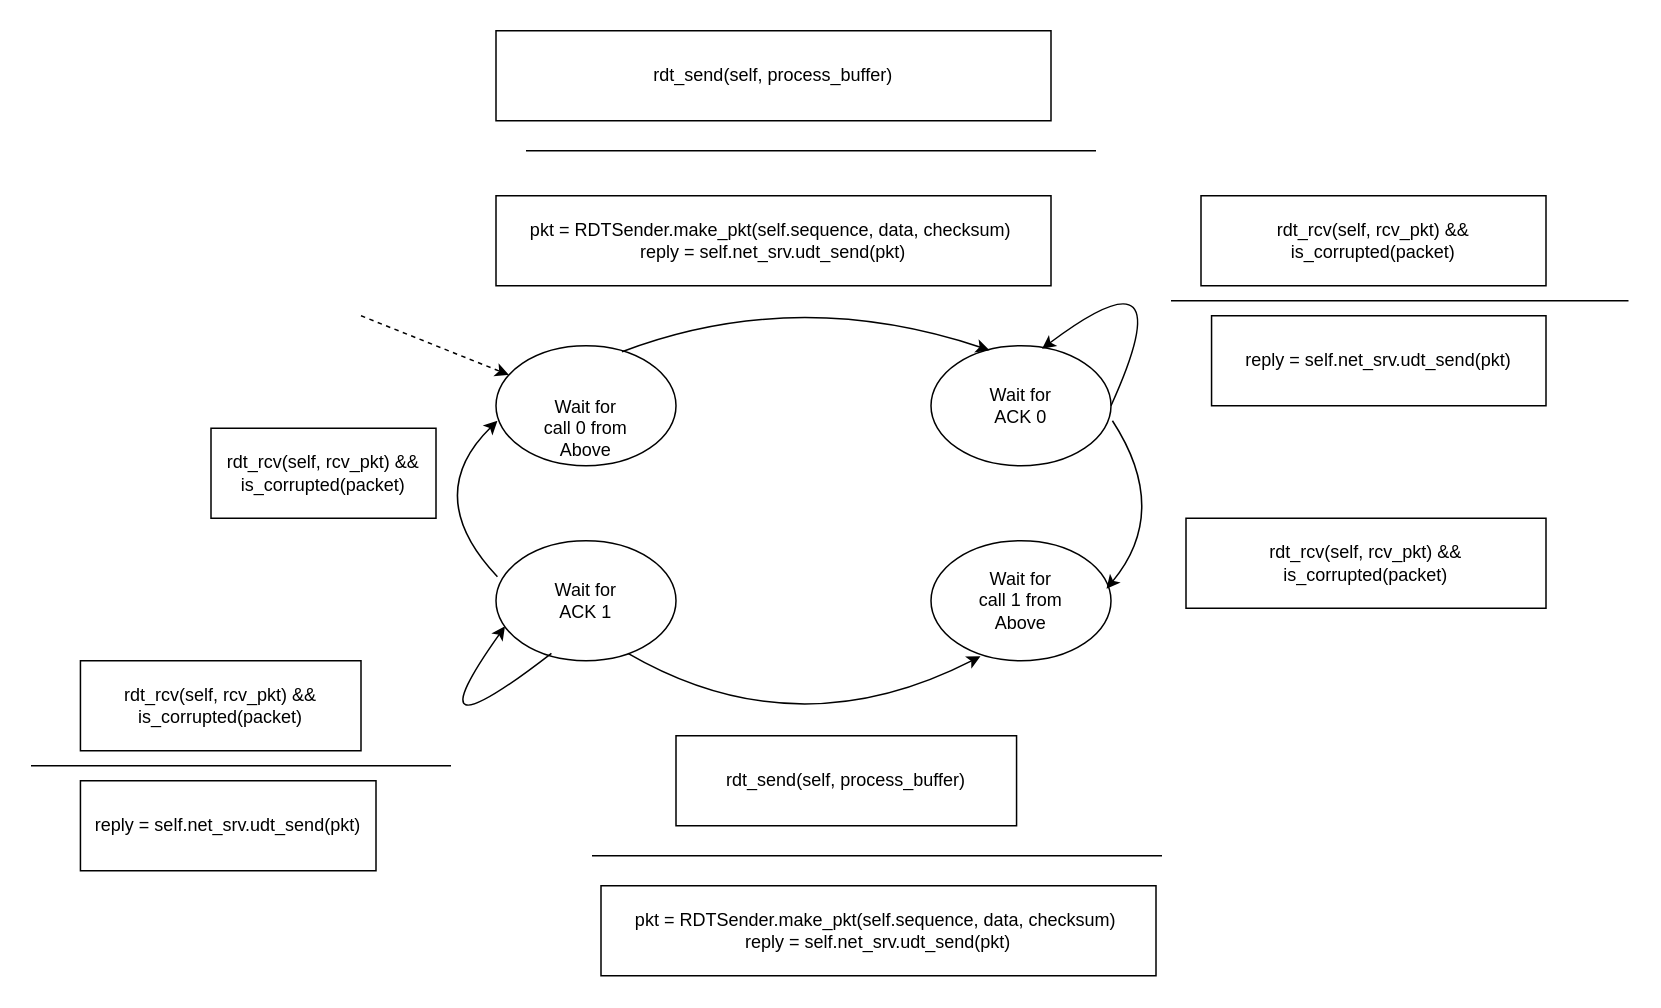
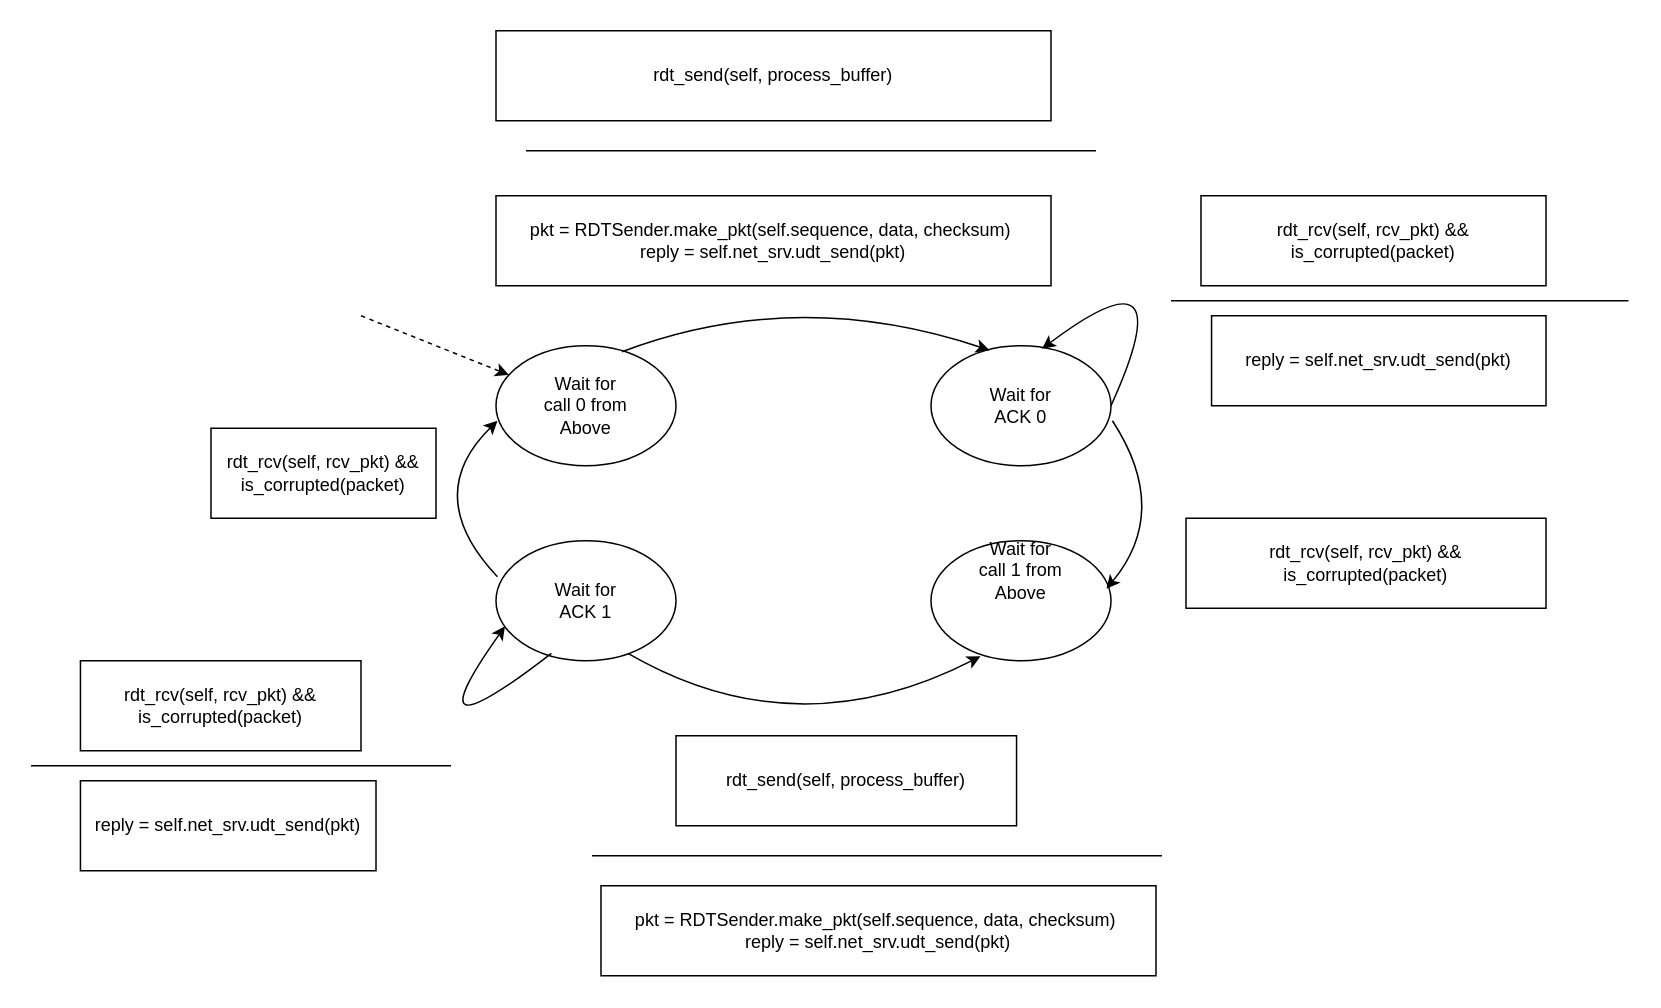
(586, 428) -> (586, 406)
(1021, 601) -> (1021, 571)
